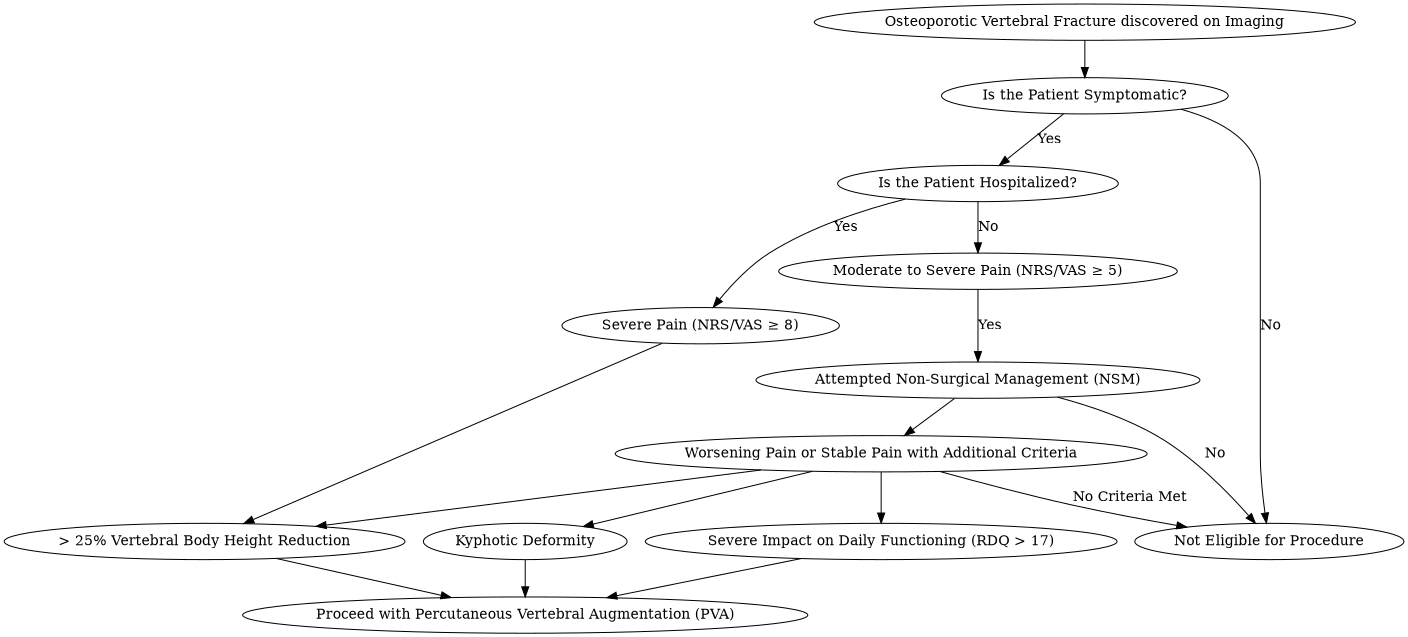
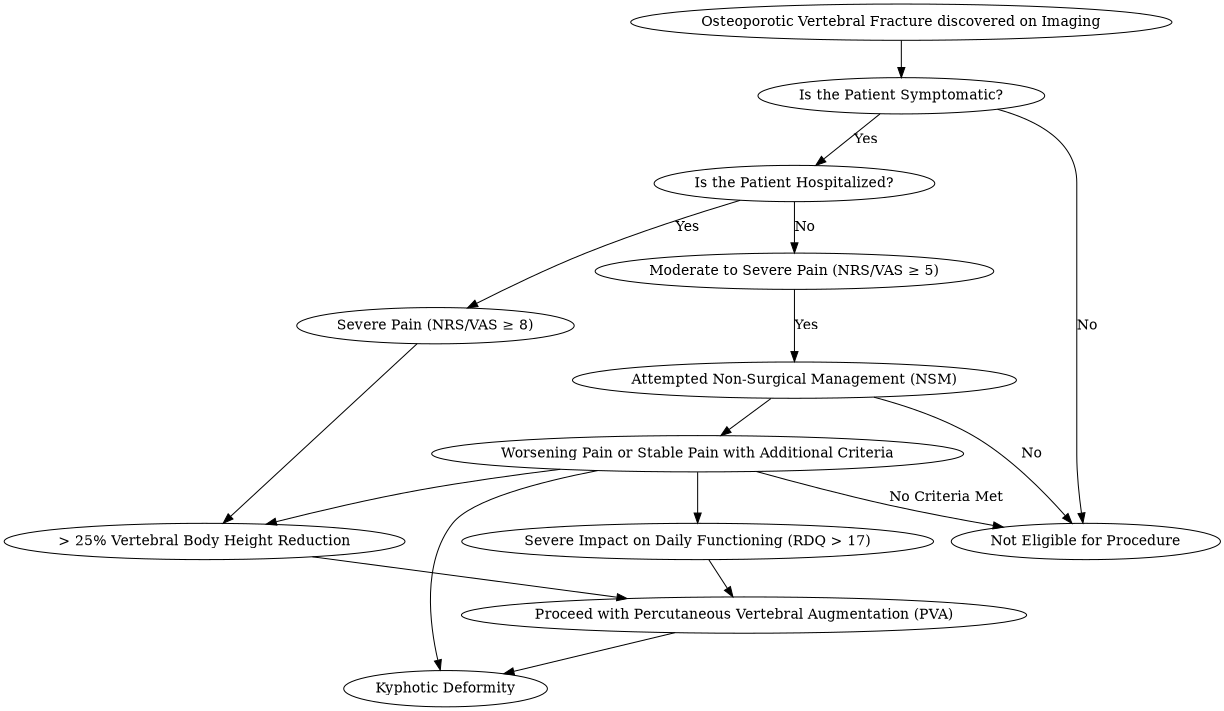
(525, 573) -> (594, 652)
